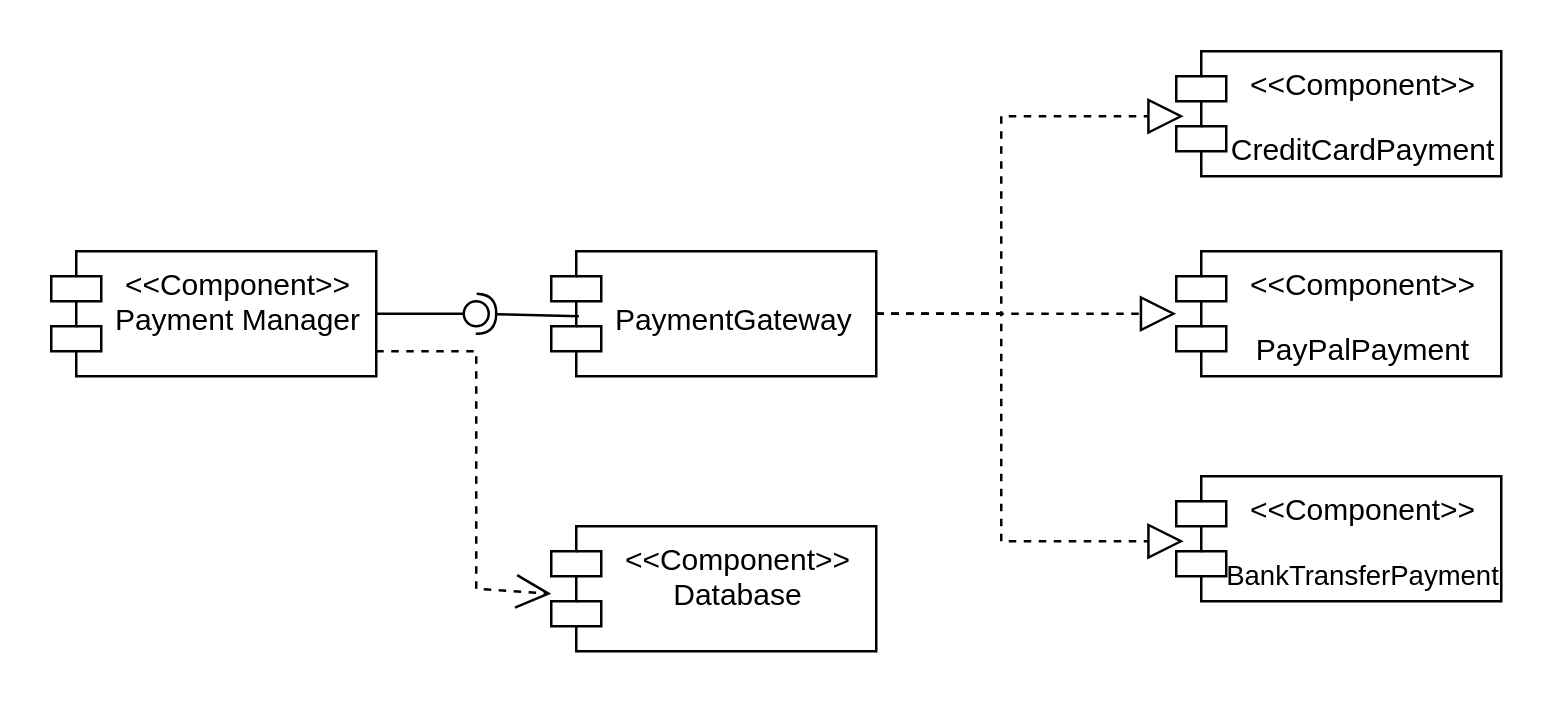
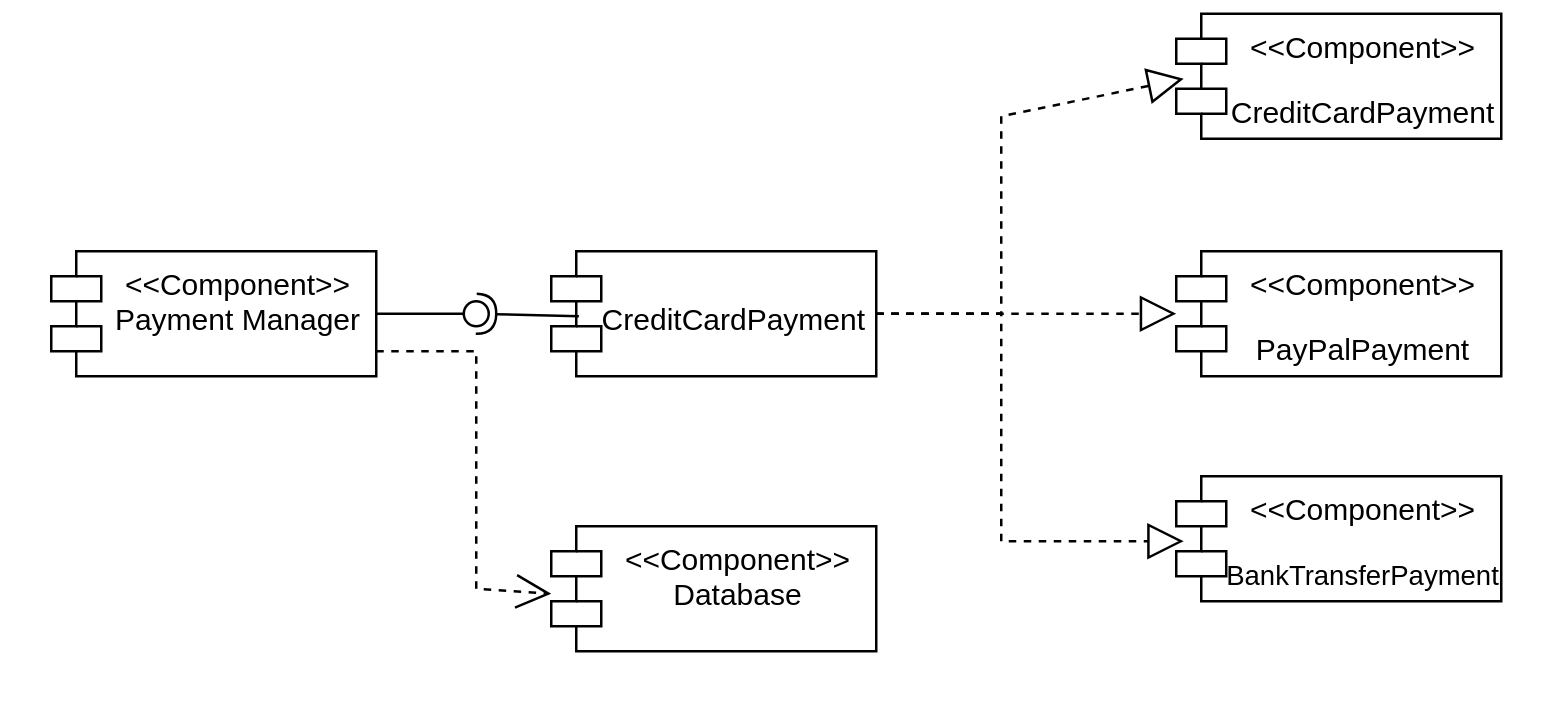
(1339, 114) -> (1339, 76)
(739, 287) -> (739, 305)
